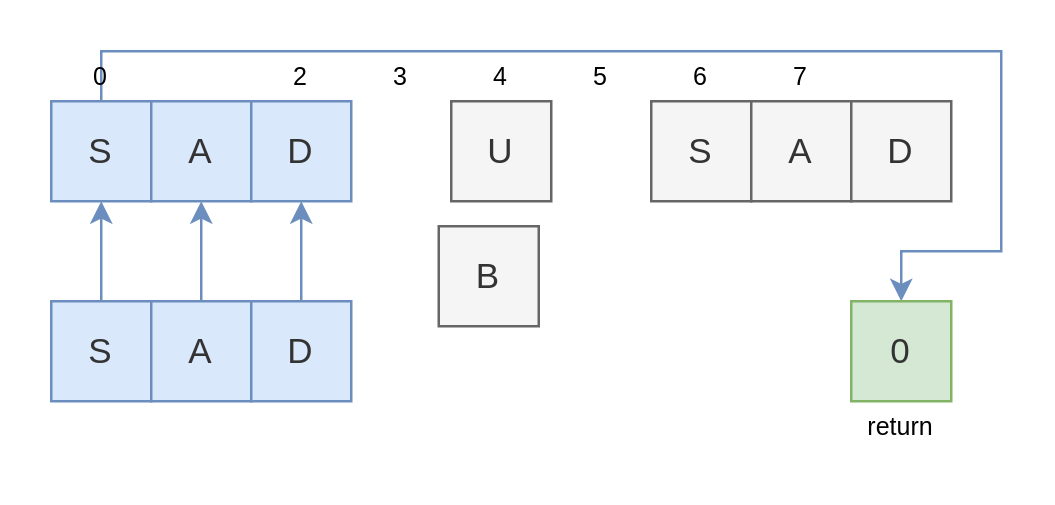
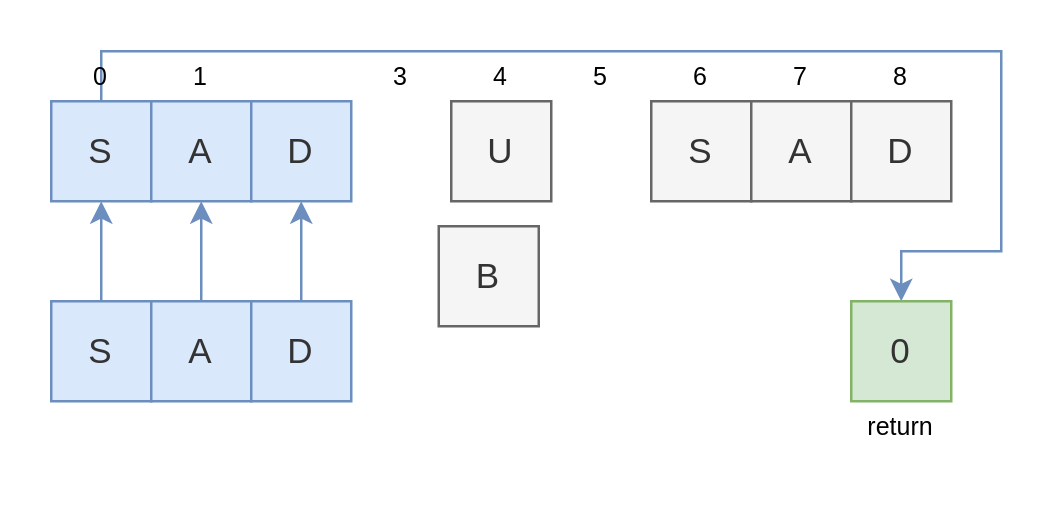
none -> (201, 76)
(301, 76) -> none
none -> (901, 76)
